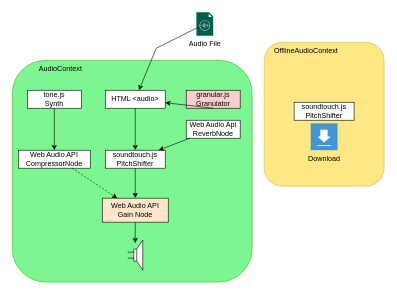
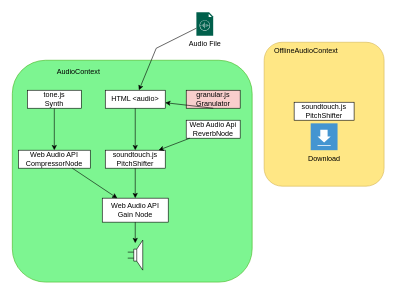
(60, 69) -> (78, 72)
(93, 182) -> (93, 182)
(135, 210) -> (135, 210)
